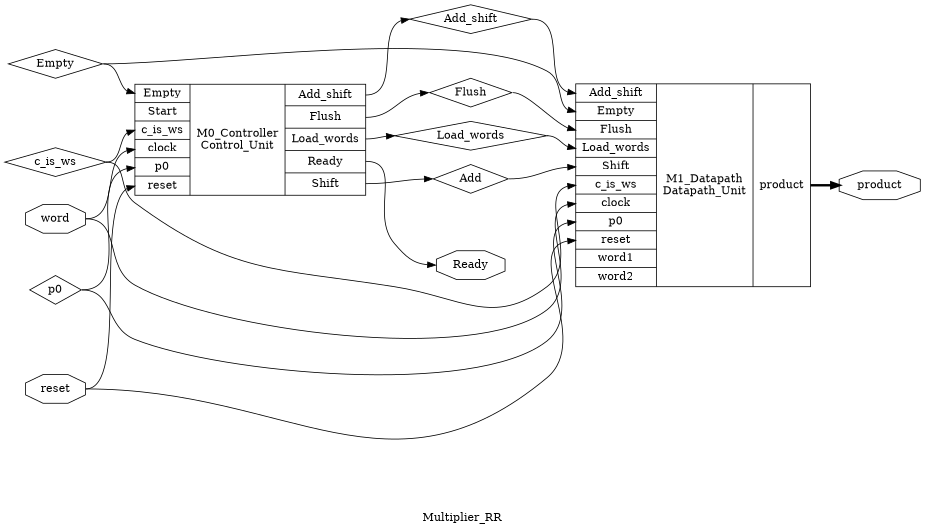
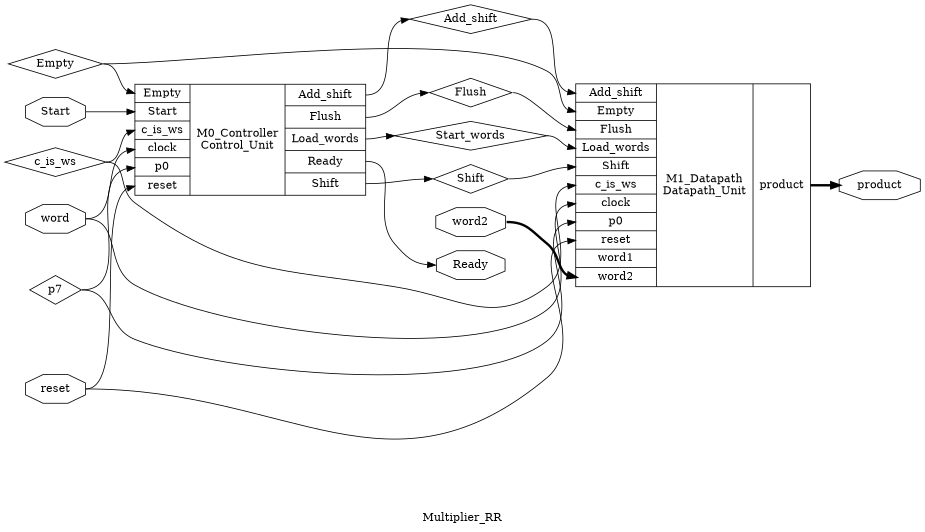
none -> (56, 112)
(471, 136) -> (471, 136)
(471, 179) -> (471, 179)
none -> (471, 222)
(56, 290) -> (56, 290)
